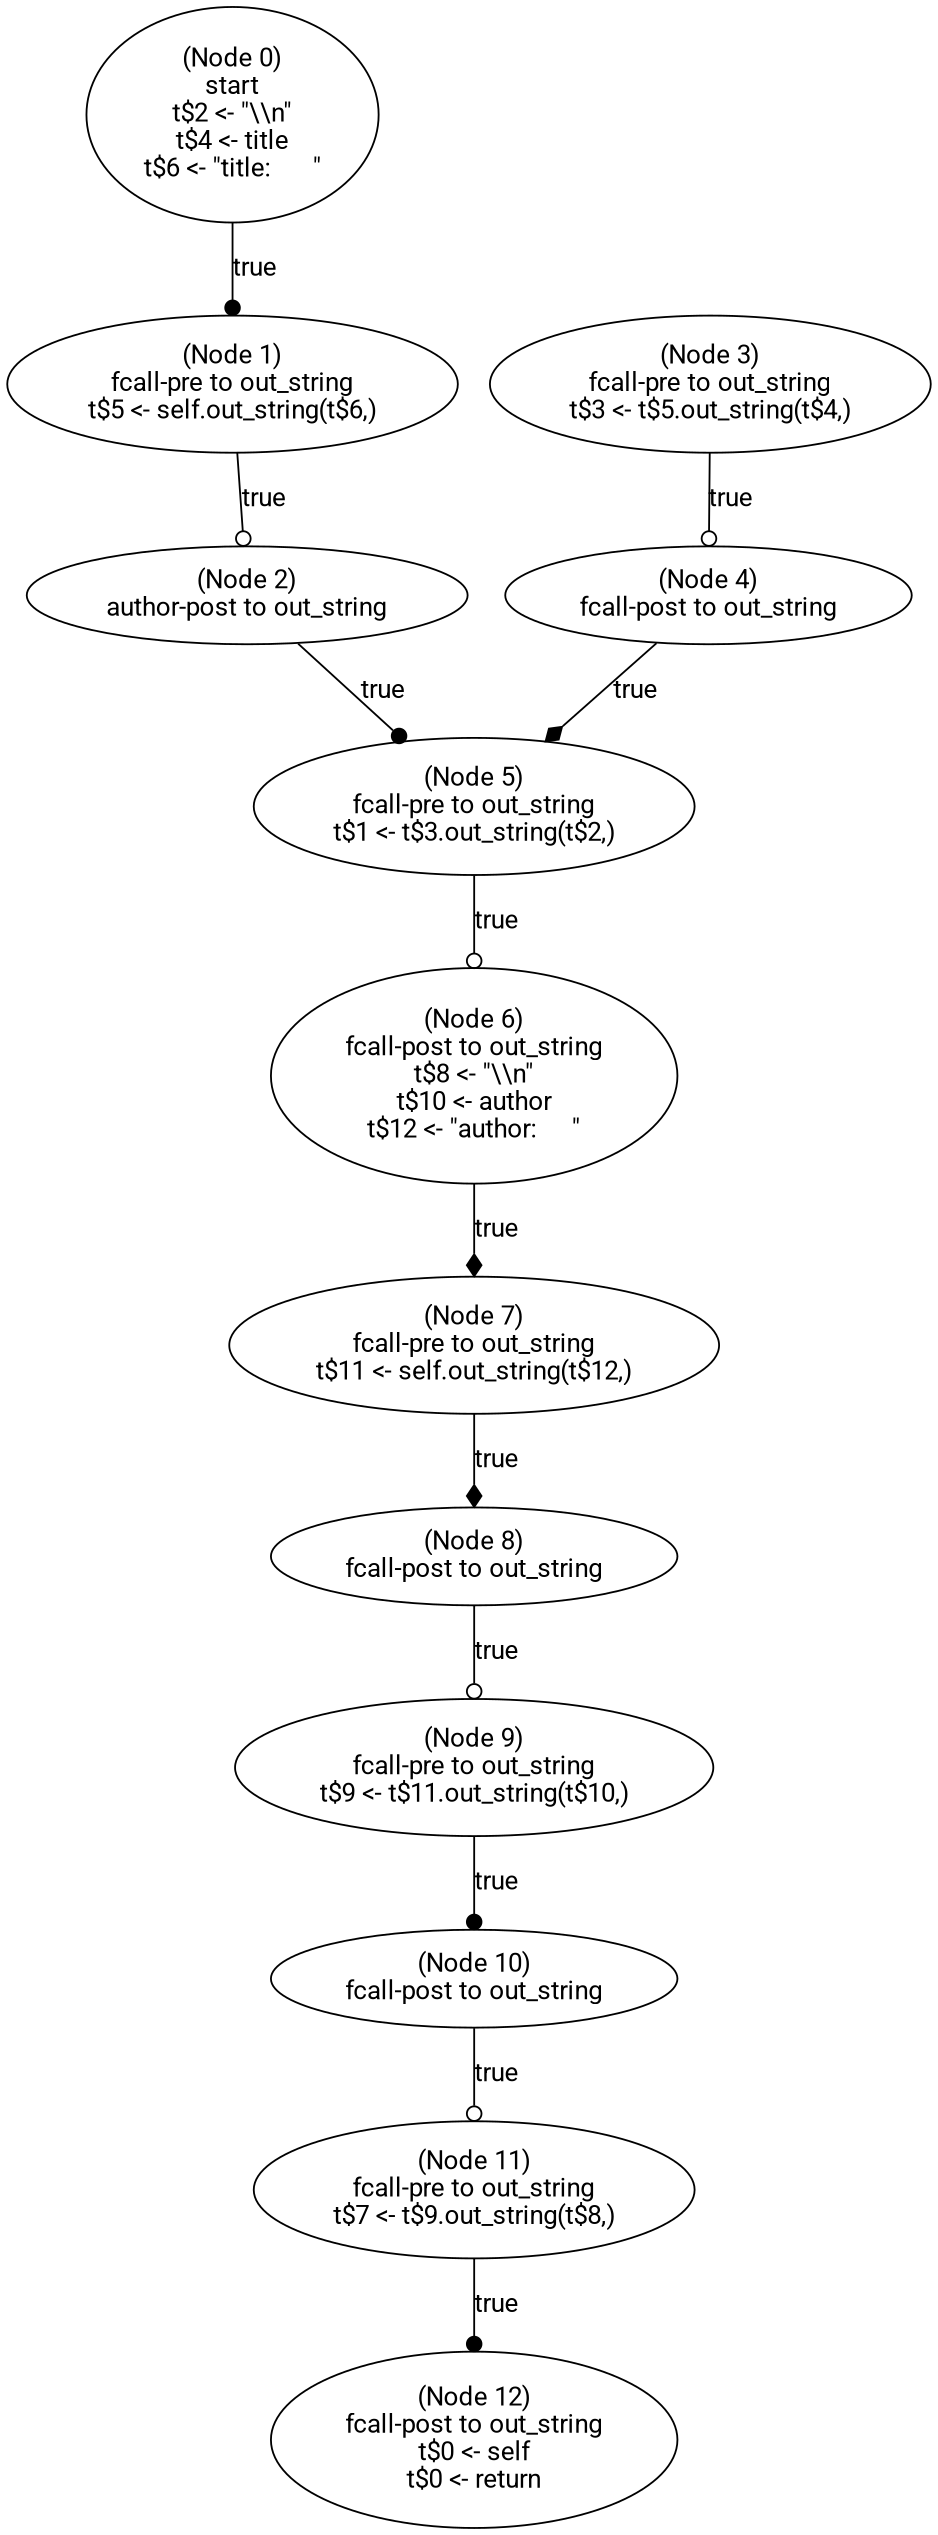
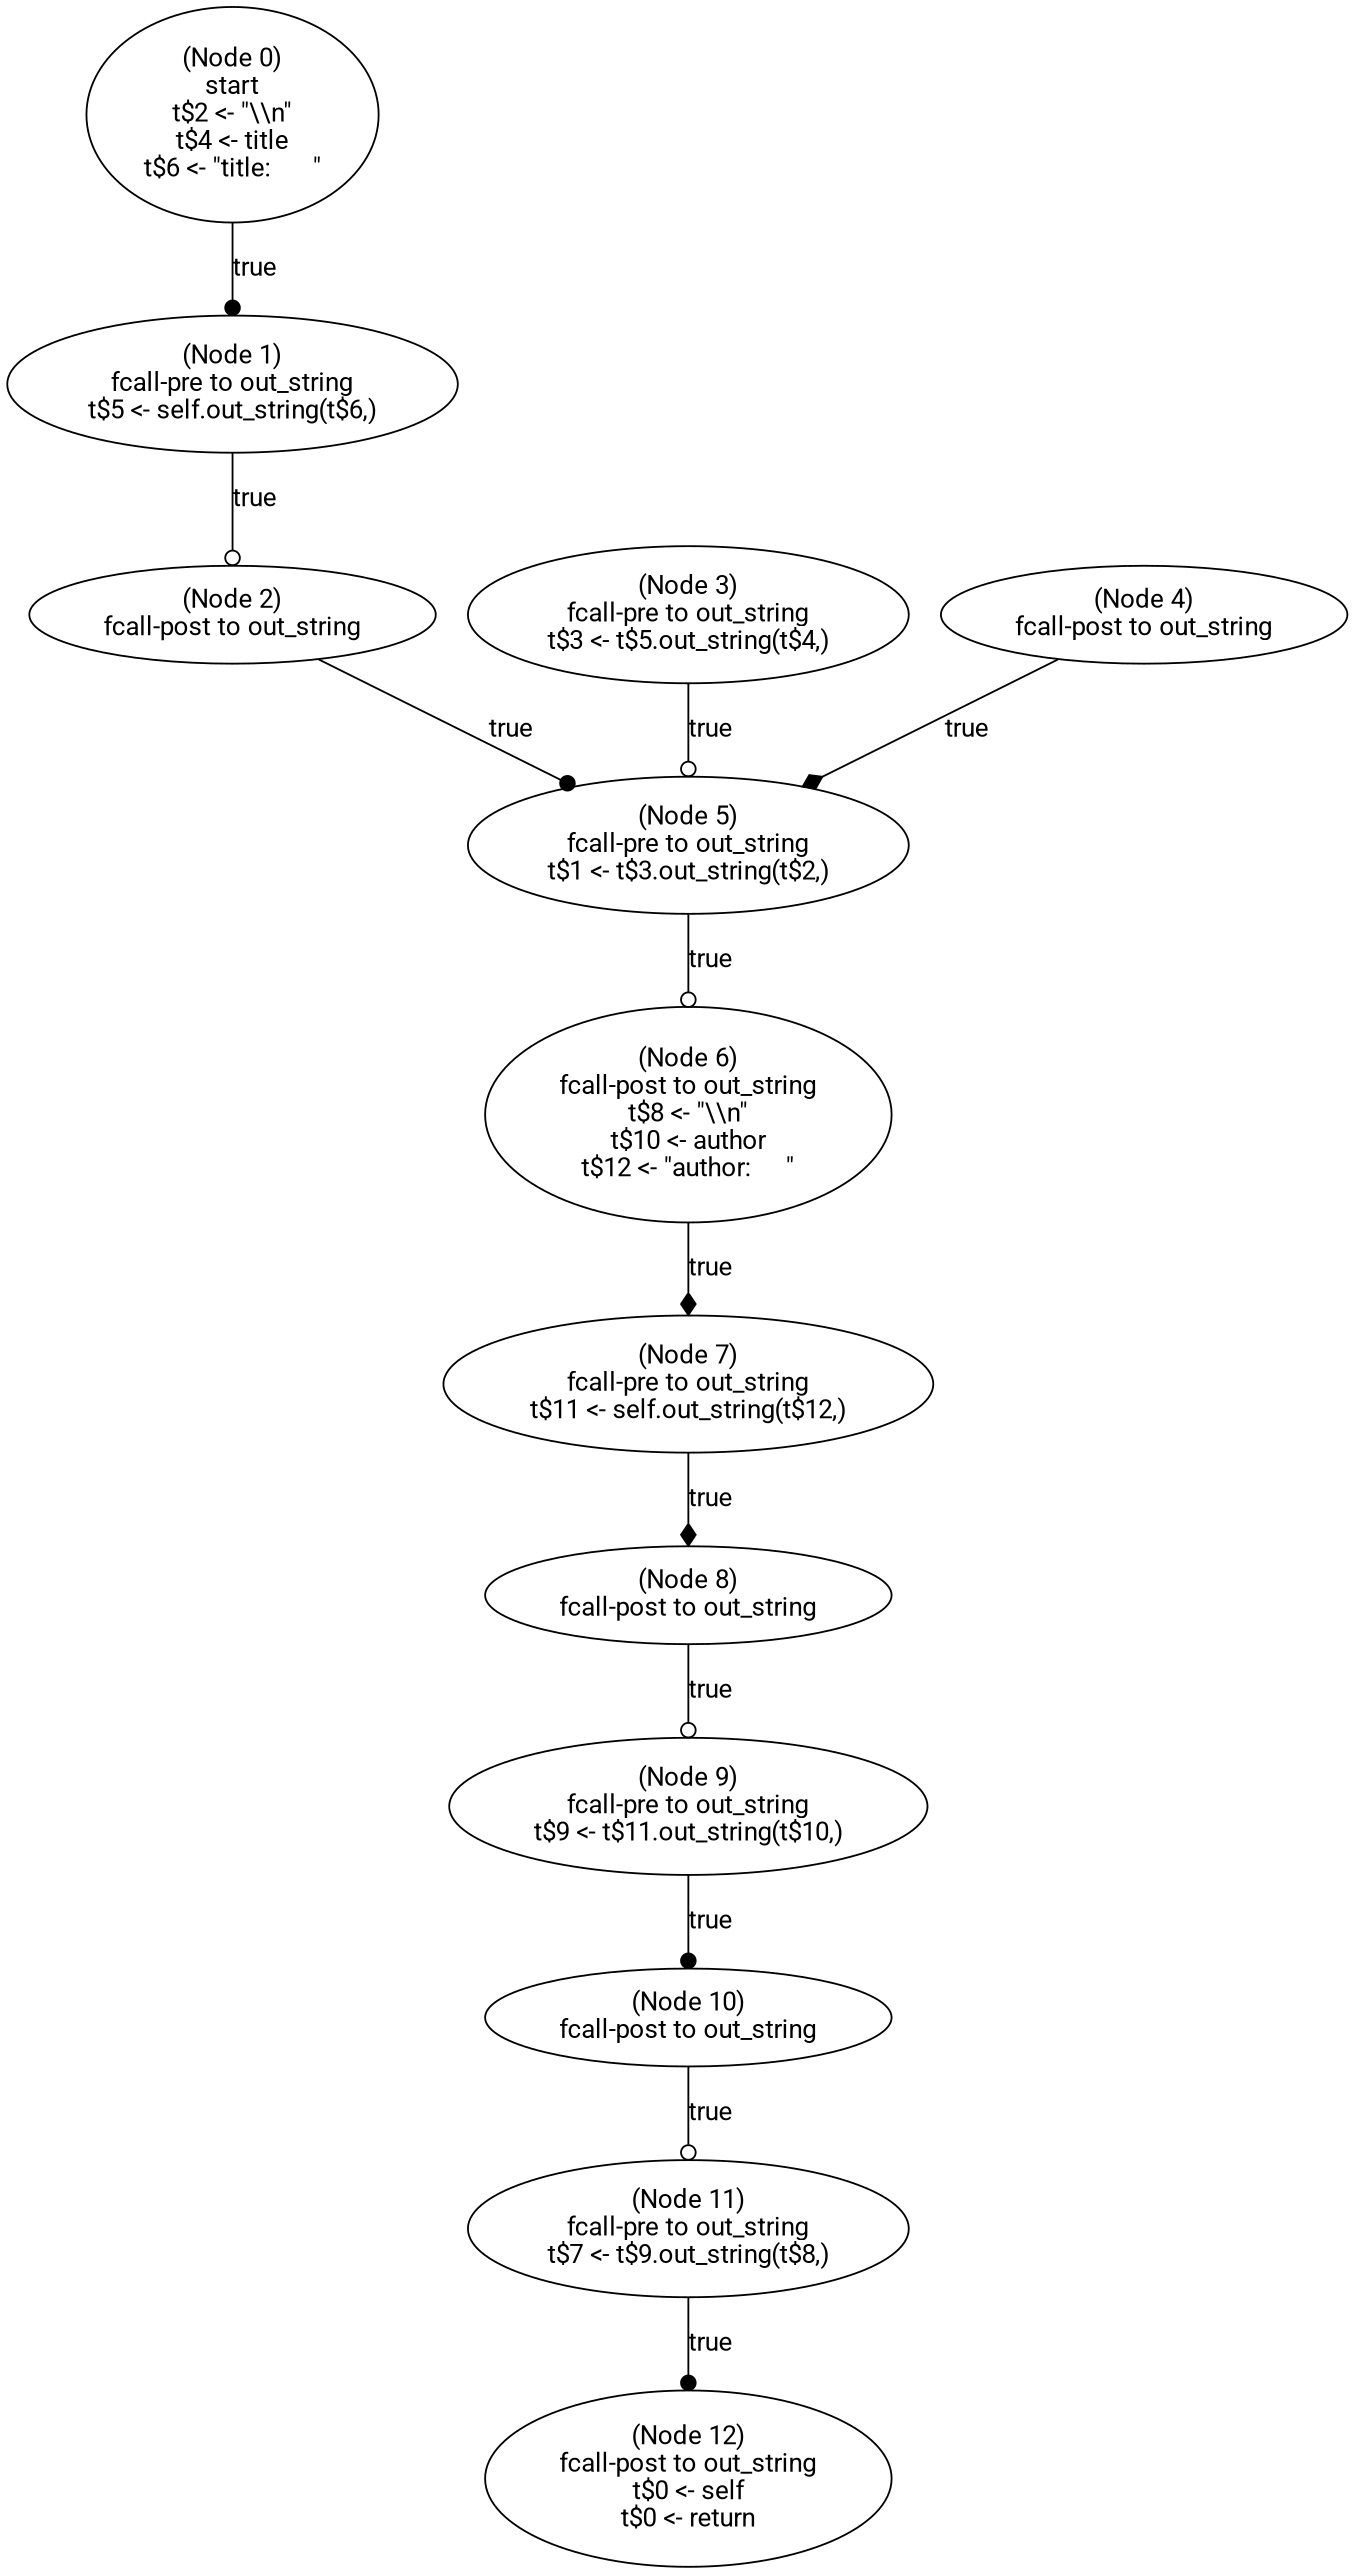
(709, 492) -> (688, 722)
(247, 595) -> (233, 615)
